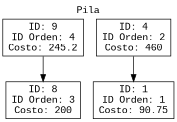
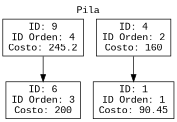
(134, 38) -> (134, 38)
(43, 100) -> (43, 100)
(134, 100) -> (134, 100)
